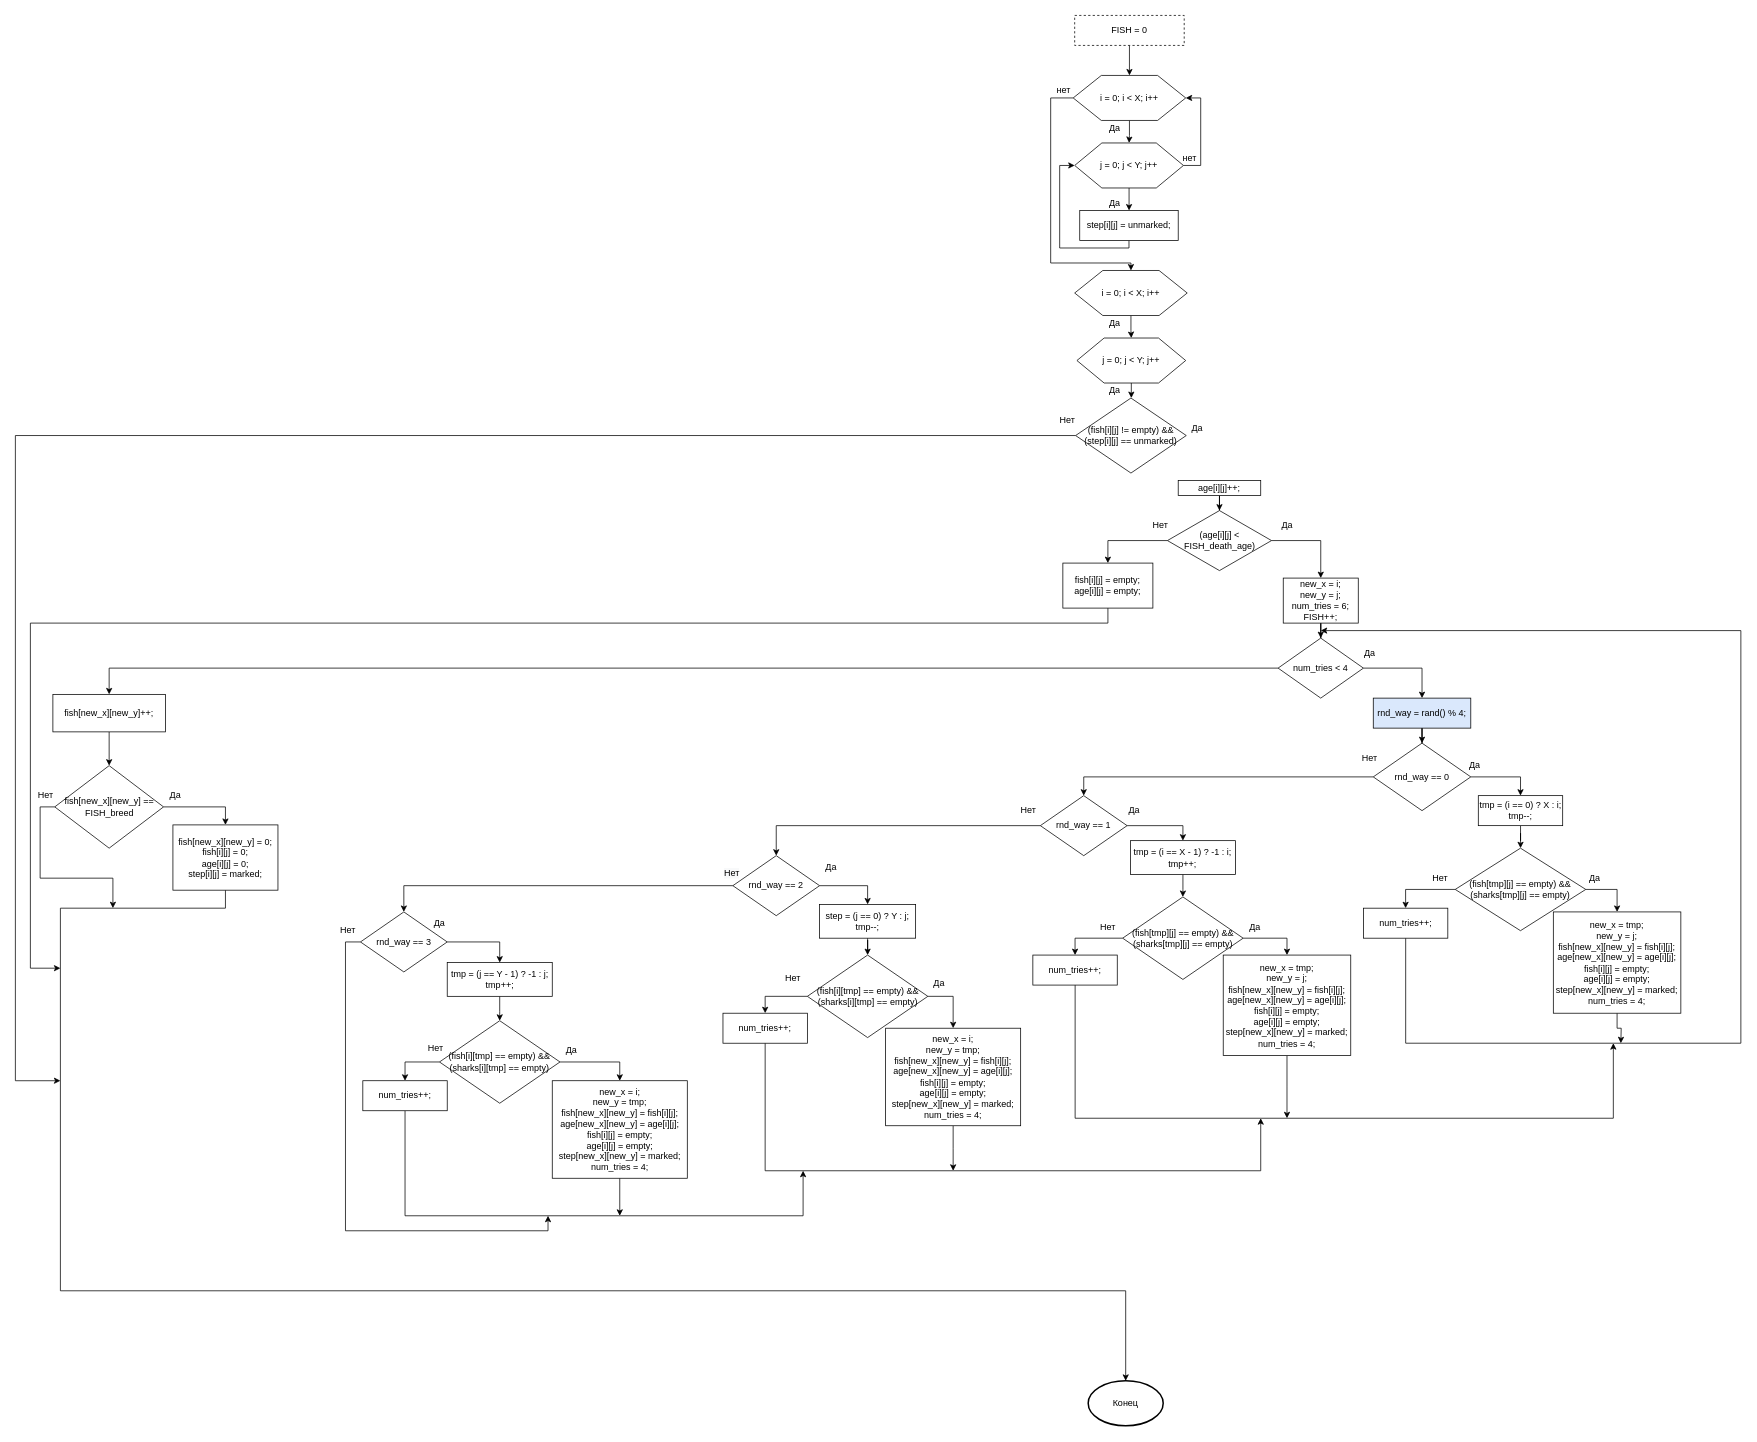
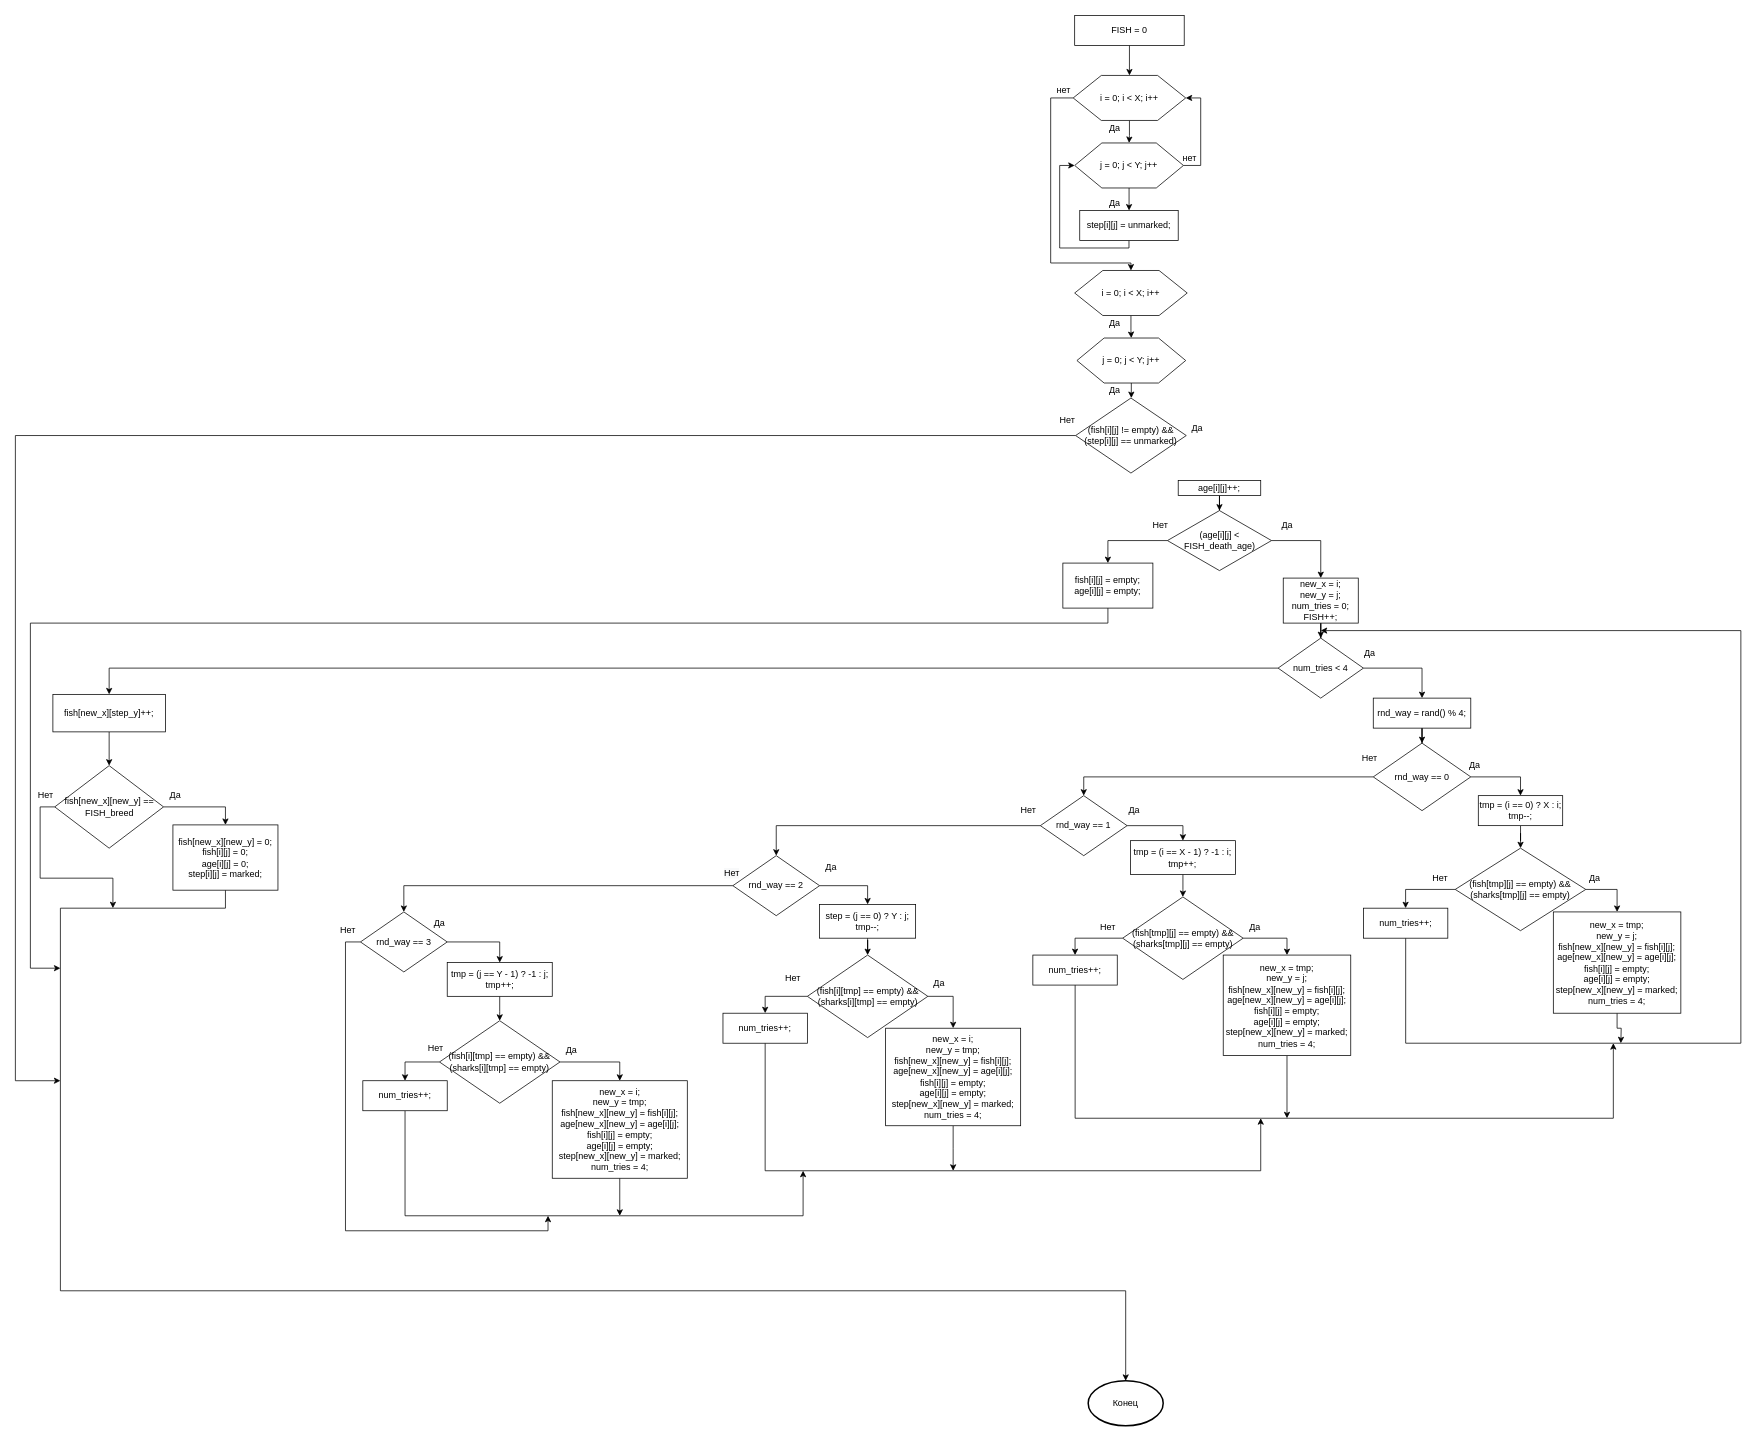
(1129, 30) -> (1129, 30)
(1320, 600) -> (1320, 600)
(109, 713) -> (109, 713)
(1422, 713) -> (1422, 713)
